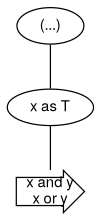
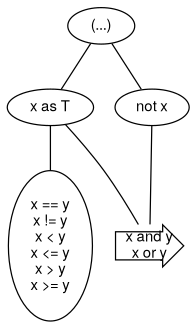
none -> (152, 107)
none -> (50, 246)
